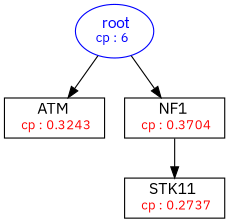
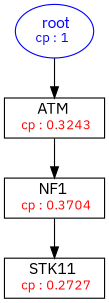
(115, 38) -> (55, 38)
(143, 72) -> (55, 153)
(177, 205) -> (57, 286)
